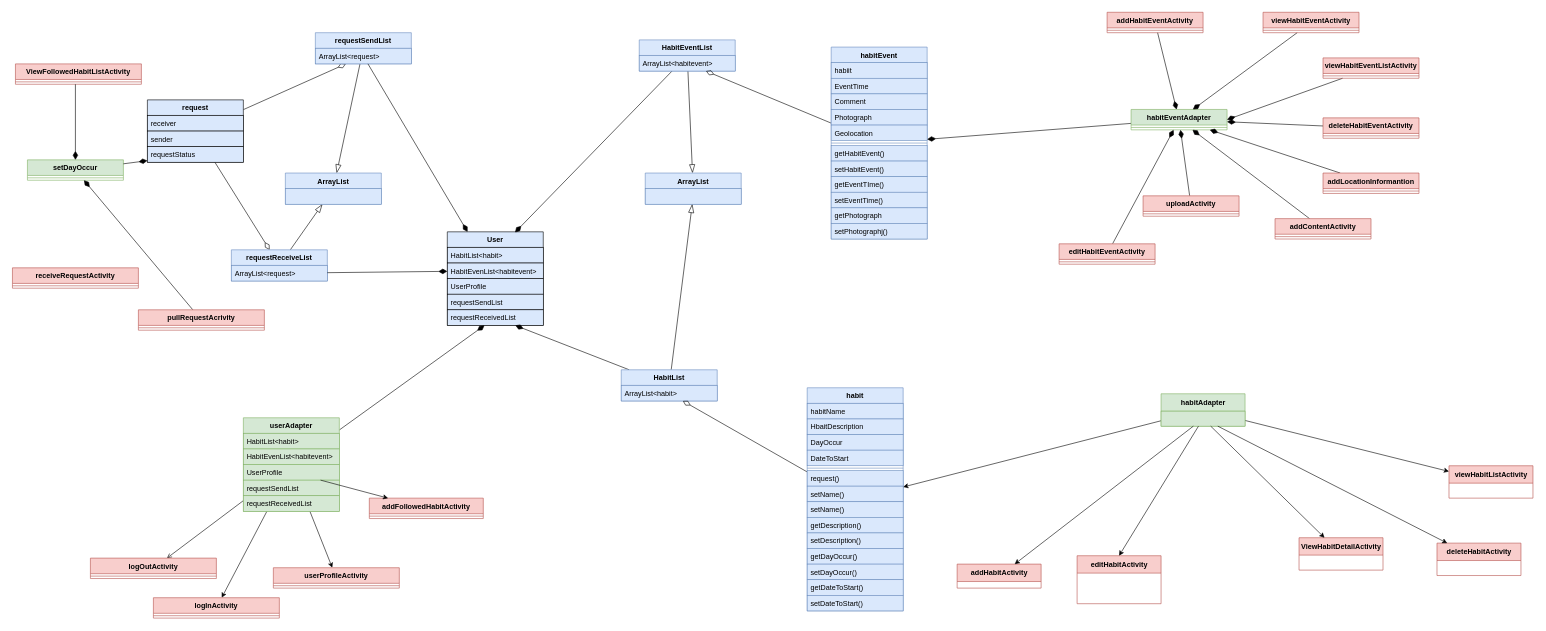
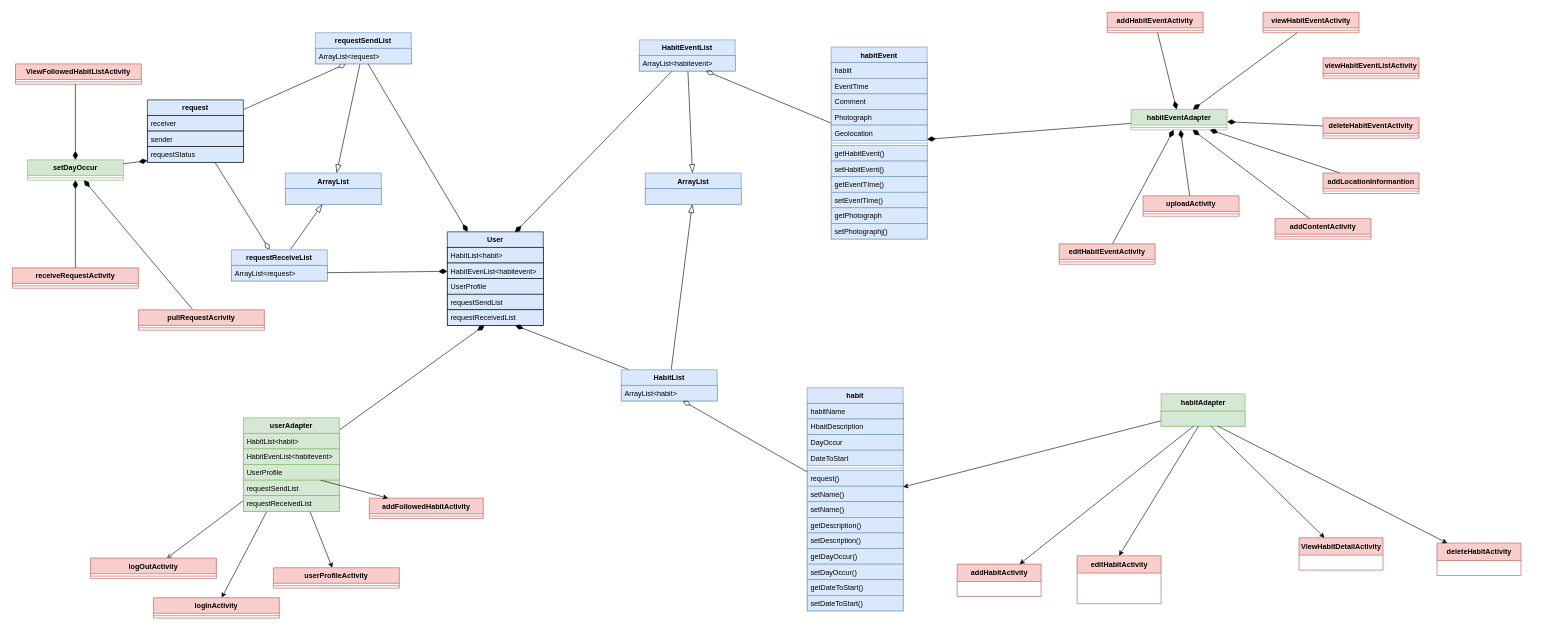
(1287, 98) -> none
none -> (75, 229)
(1346, 446) -> none
(1491, 482) -> none
(999, 576) -> (999, 581)
